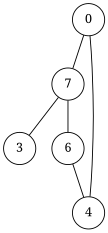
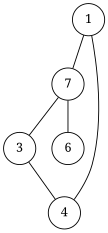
(89, 20) -> (89, 20)
(78, 180) -> (42, 181)
